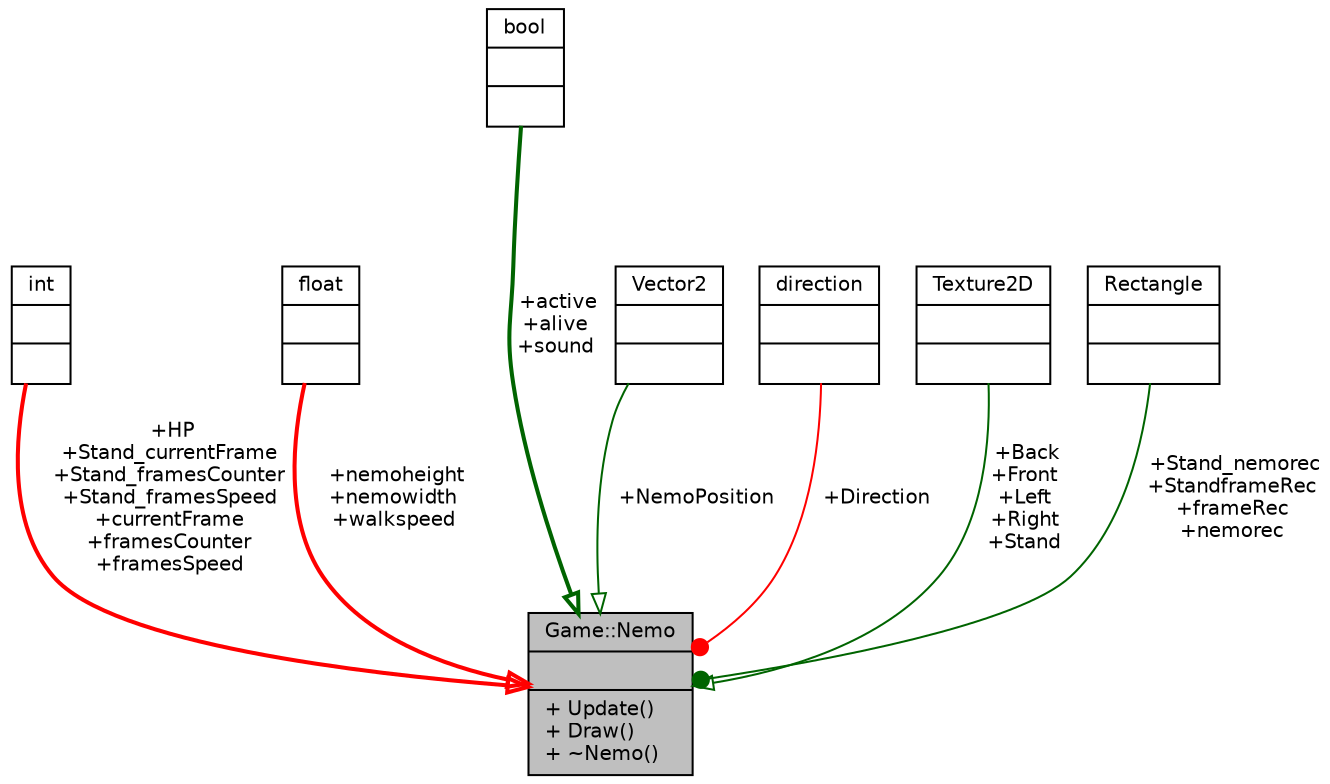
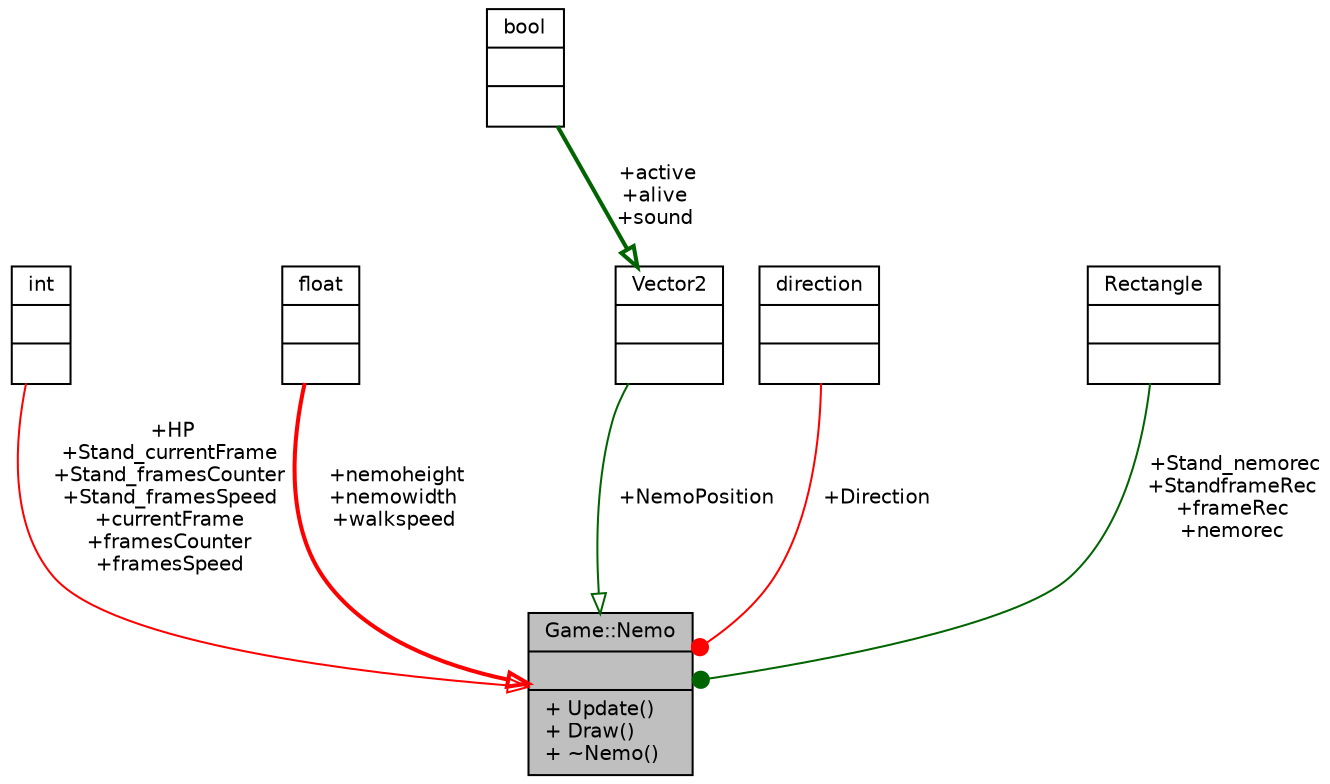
(983, 325) -> none
(511, 364) -> (592, 188)
(174, 635) -> (174, 635)
